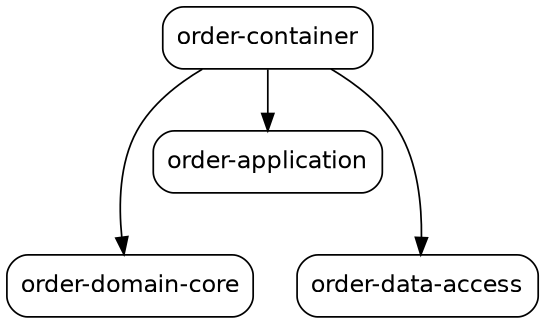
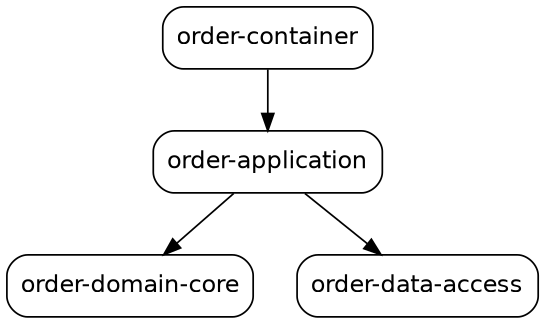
(133, 139) -> (205, 218)
(403, 139) -> (336, 219)
